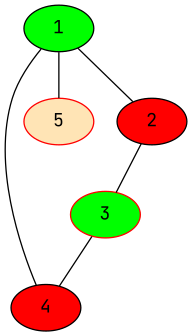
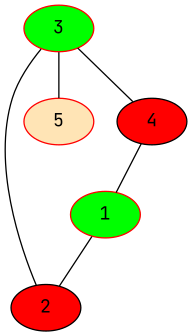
(59, 28) -> (105, 215)
(59, 75) -> (59, 75)
